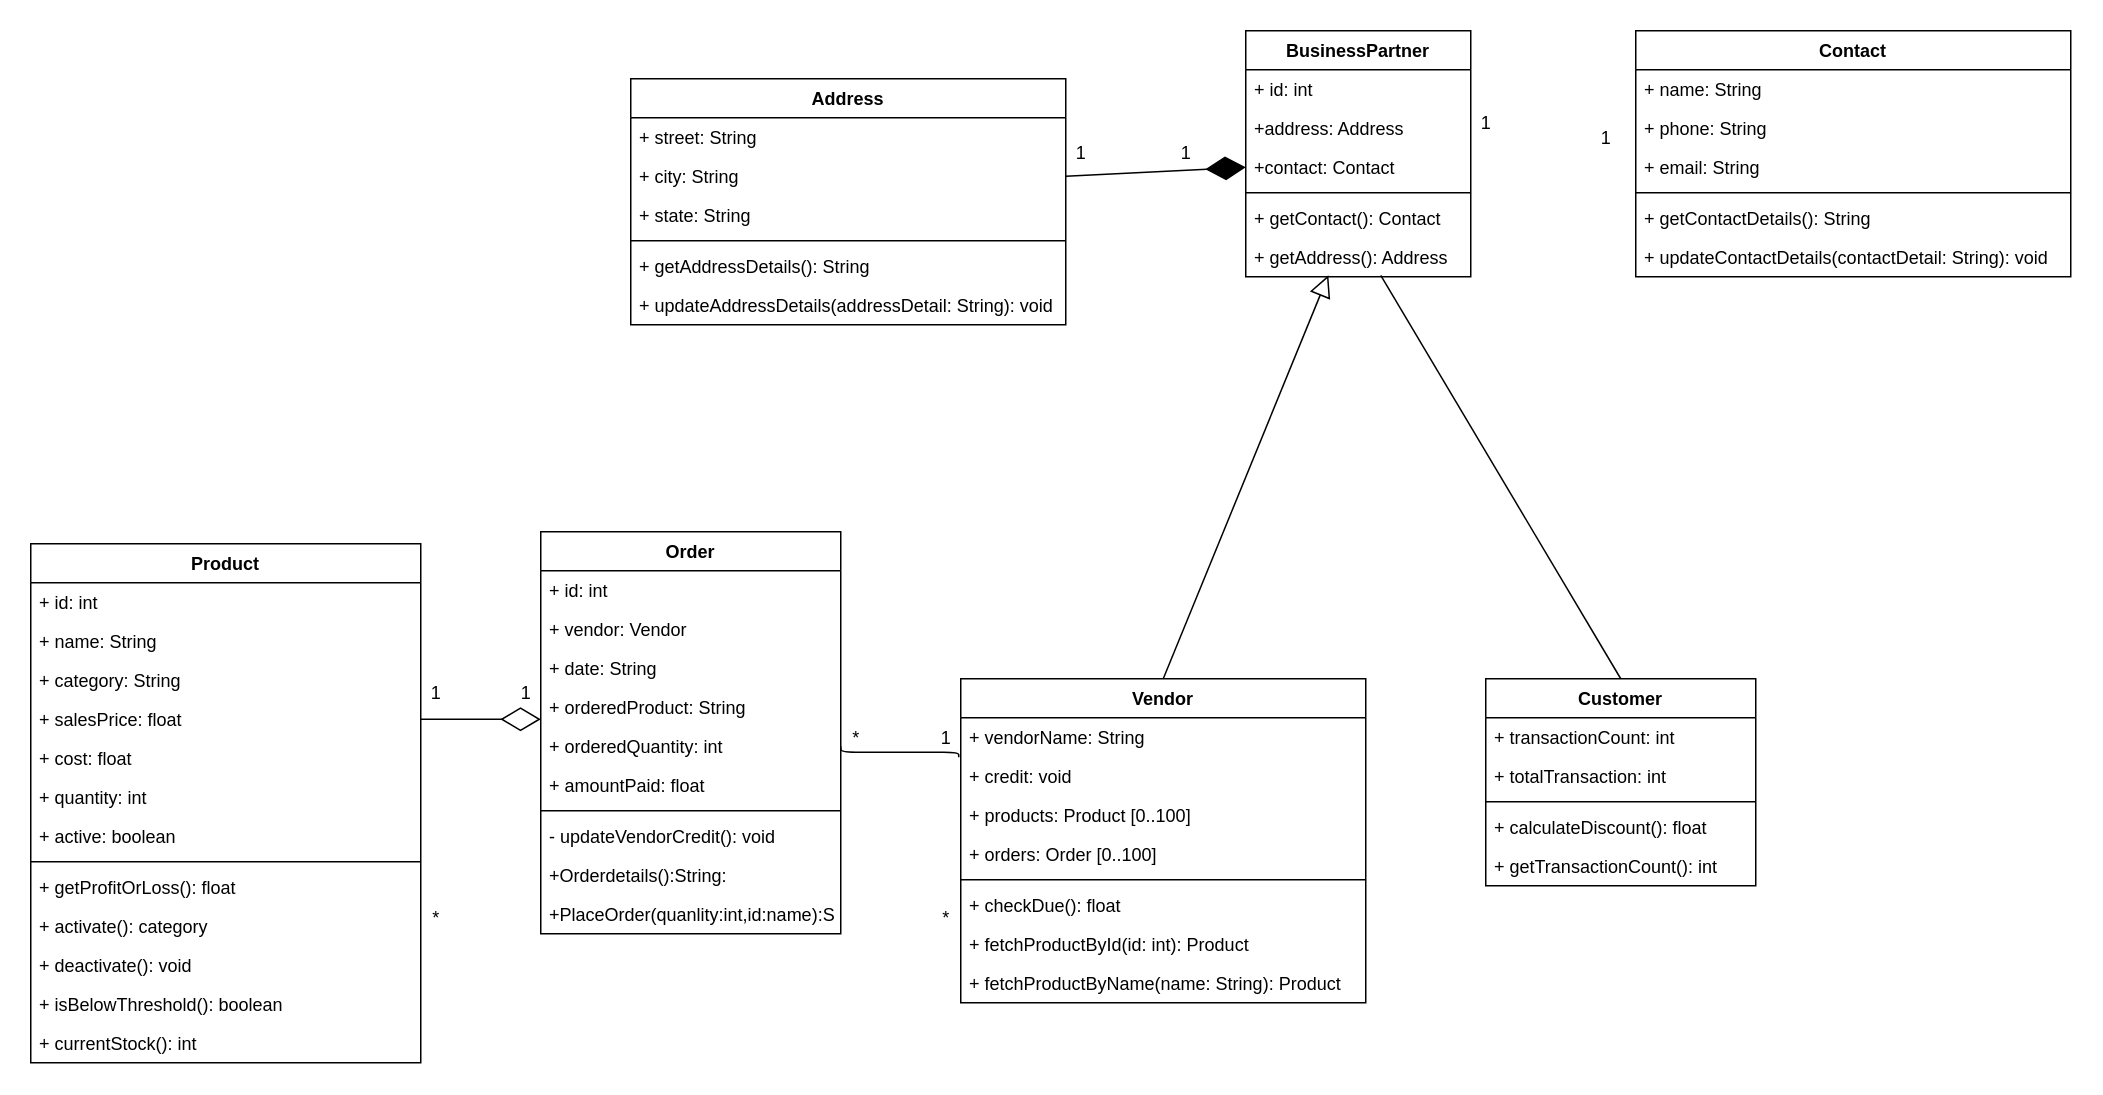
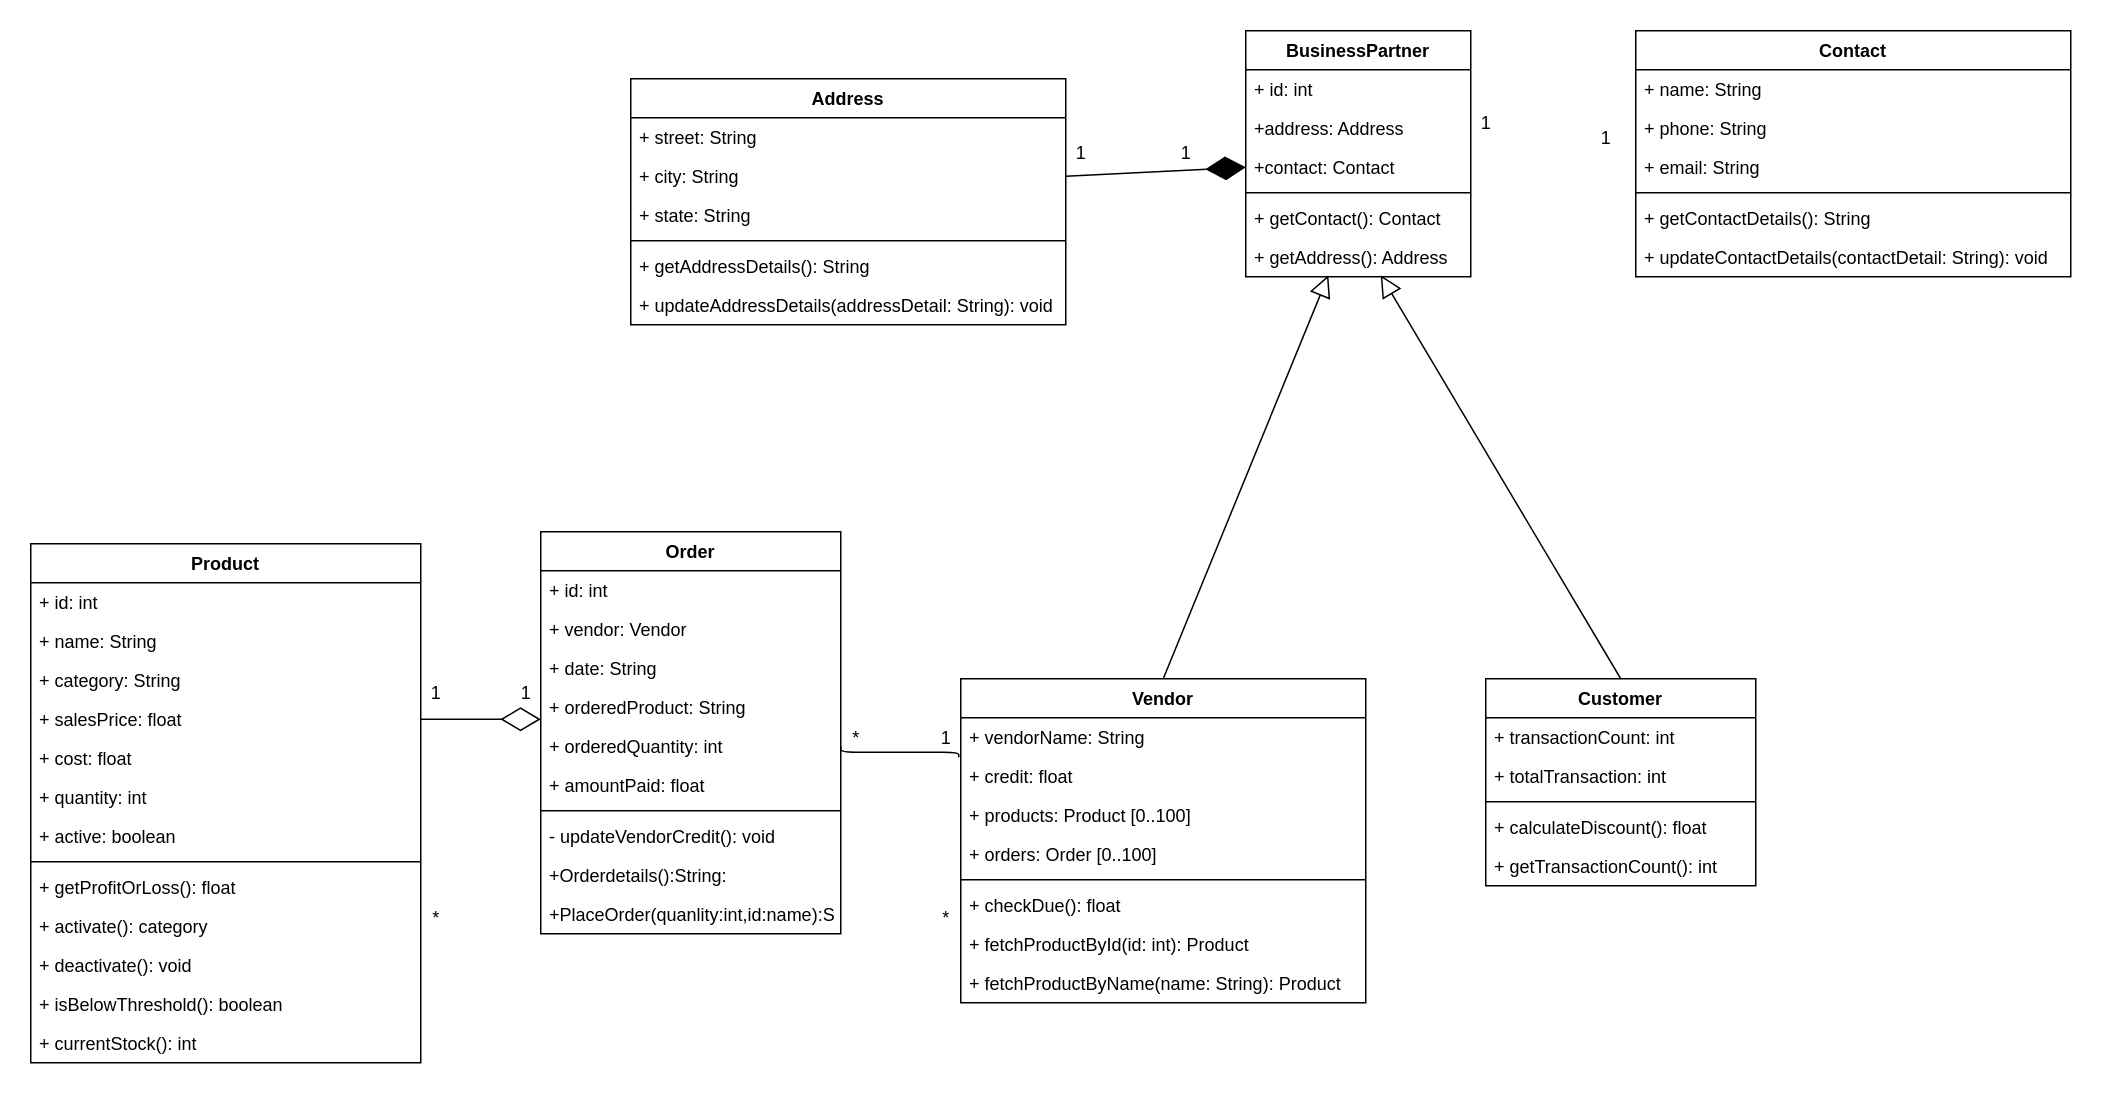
(1387, 286) -> (1392, 294)
(1028, 777) -> (1033, 777)
